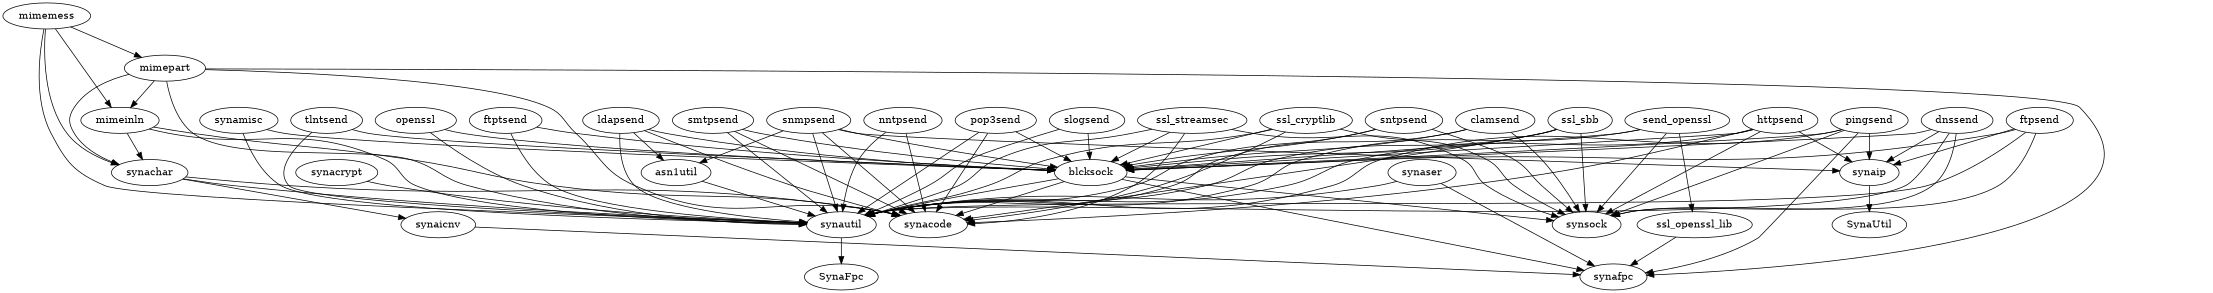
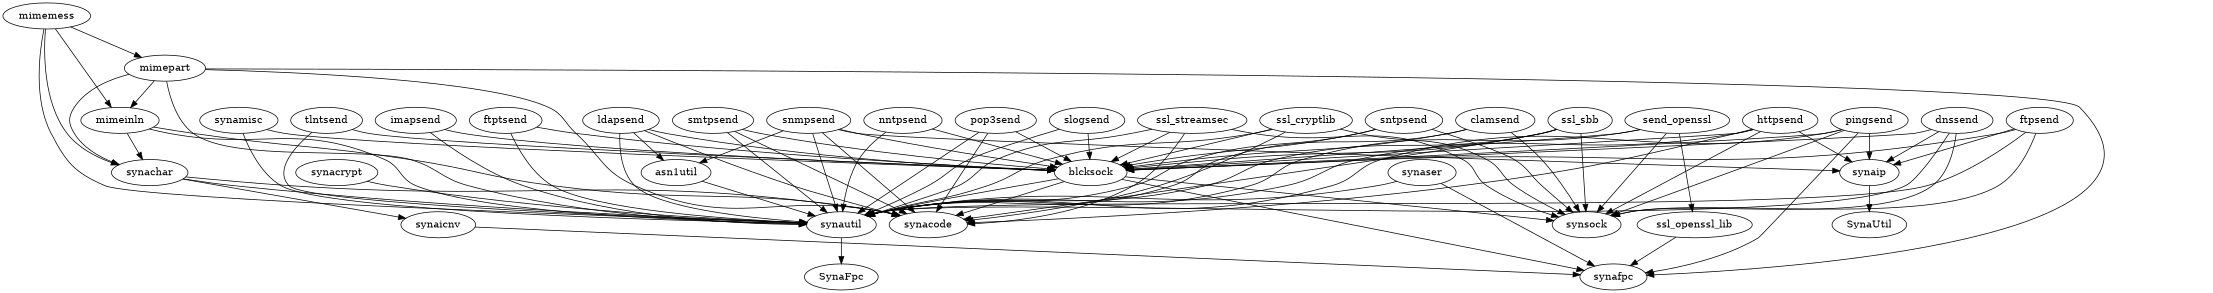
(416, 120) -> (416, 120)
(917, 180) -> (1009, 150)
